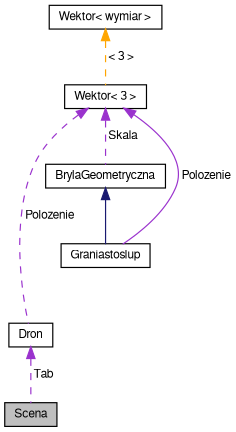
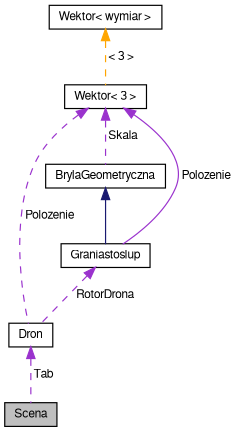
none -> (64, 300)
